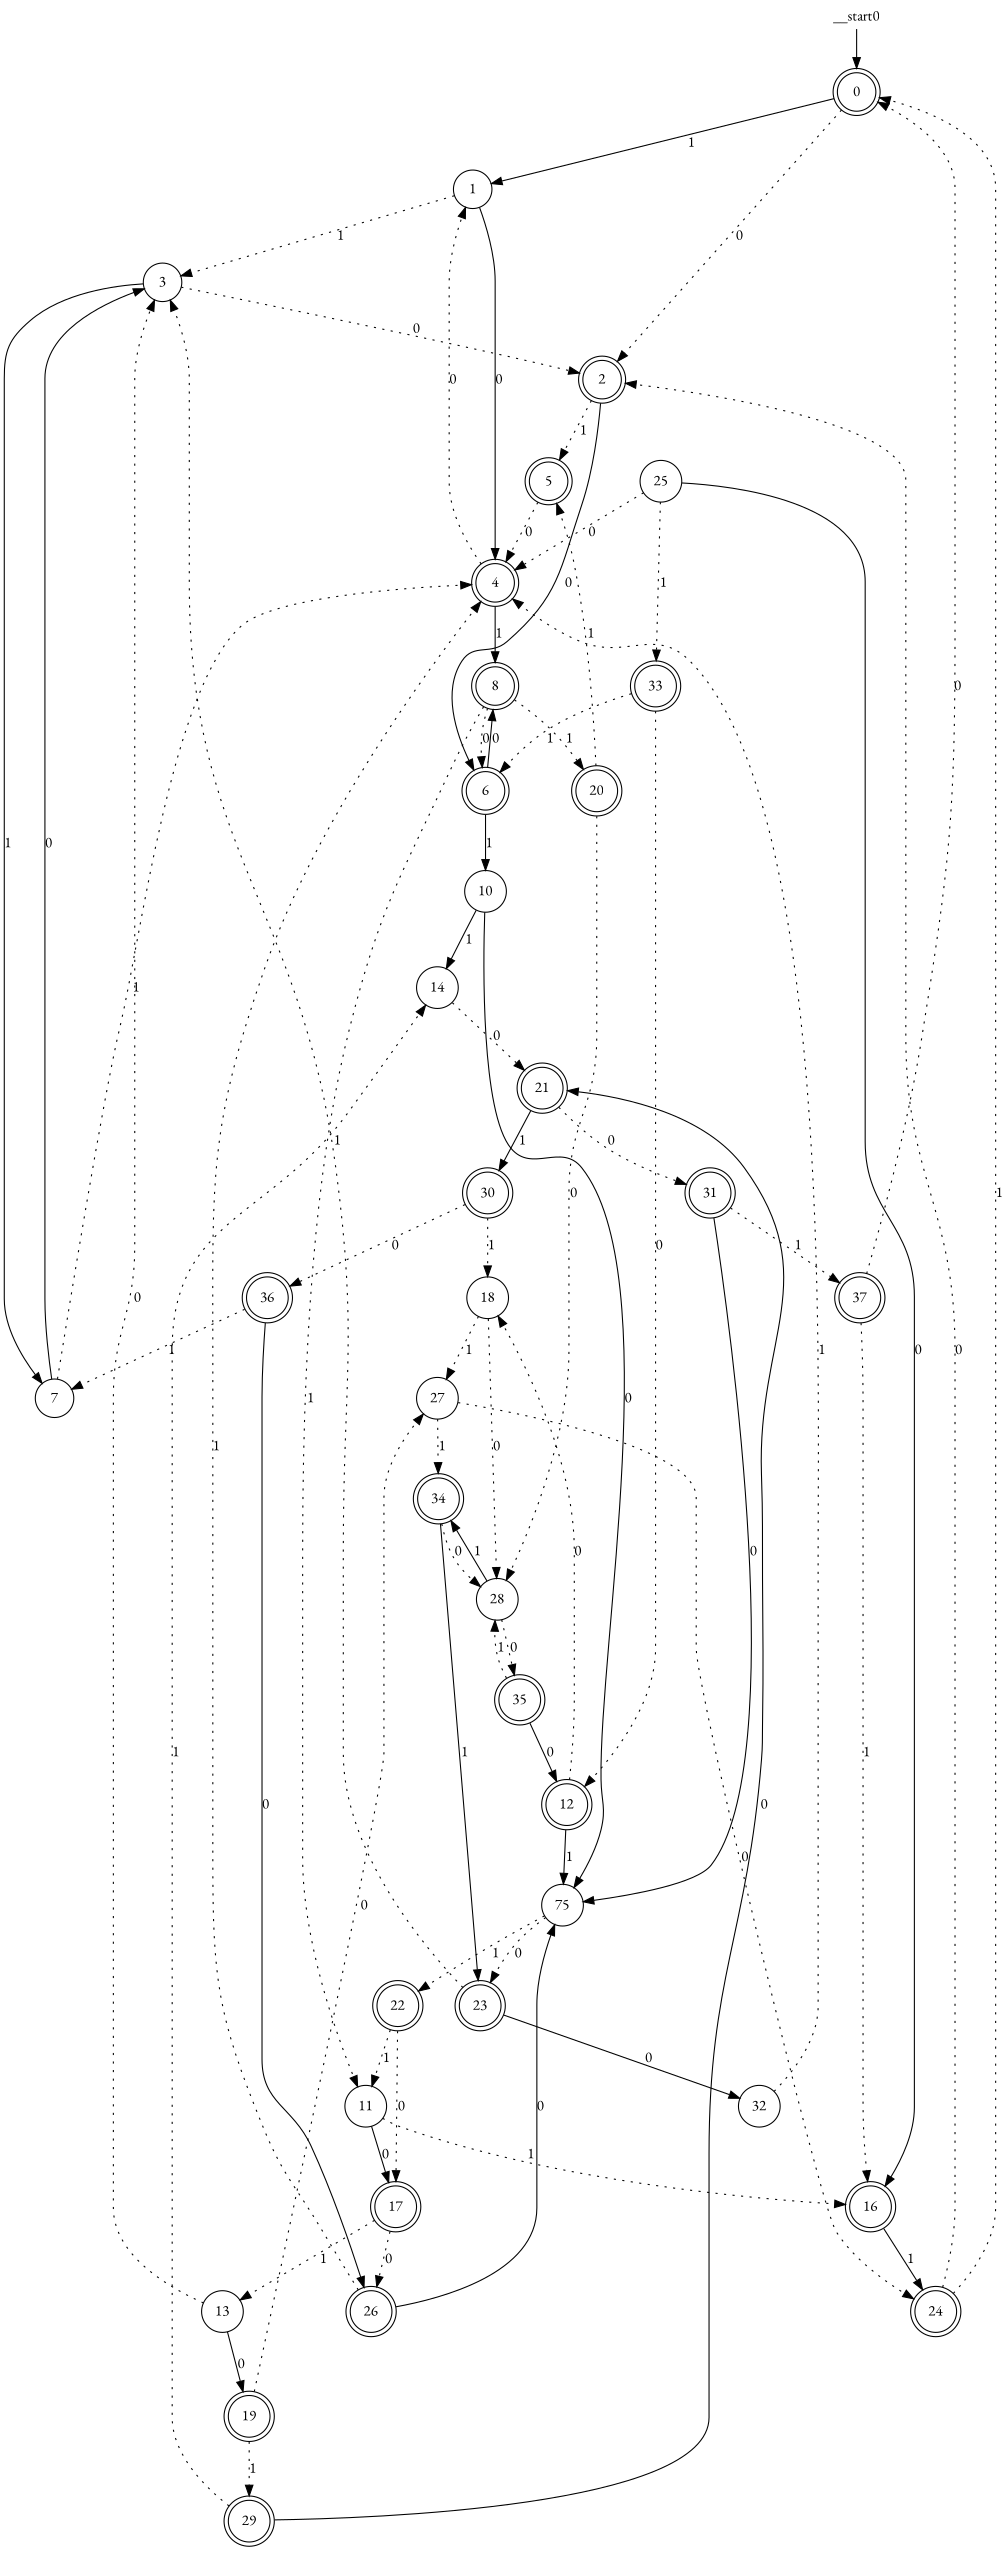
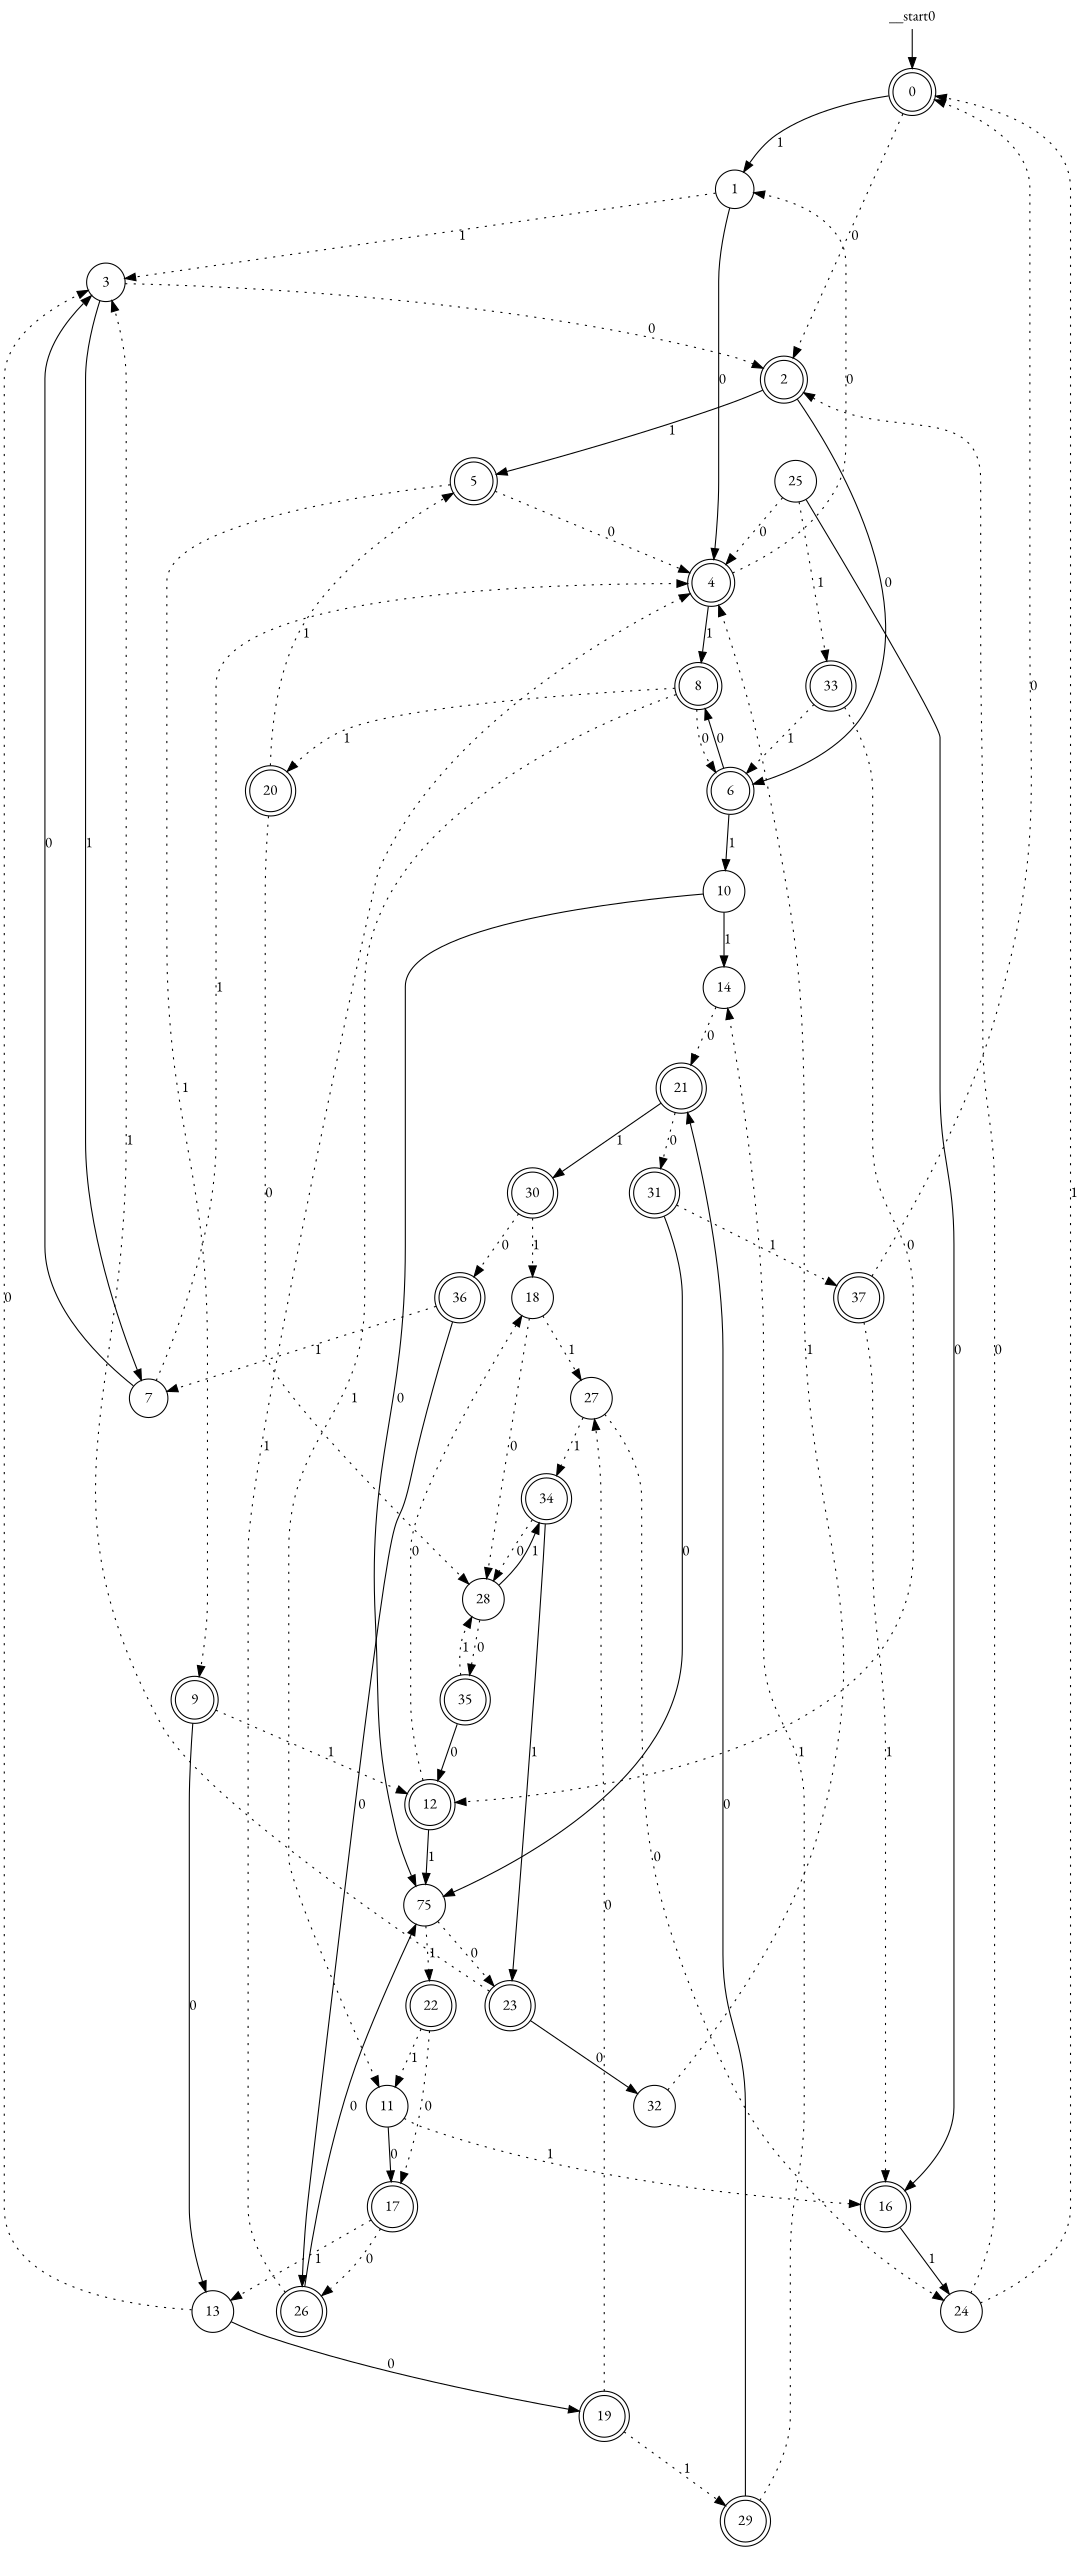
(578, 425) -> (636, 434)
none -> (195, 1700)
(936, 2312) -> (961, 2312)
